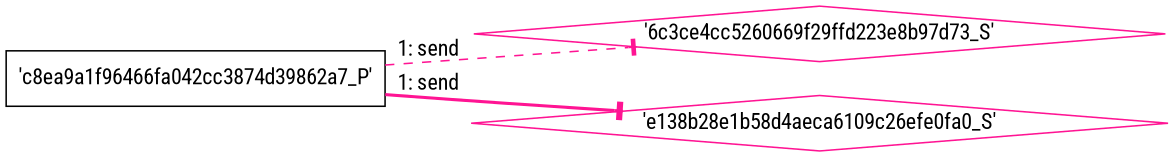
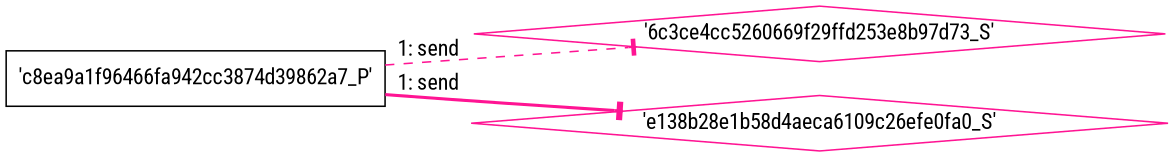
(820, 34) -> (820, 34)
(196, 79) -> (196, 79)
